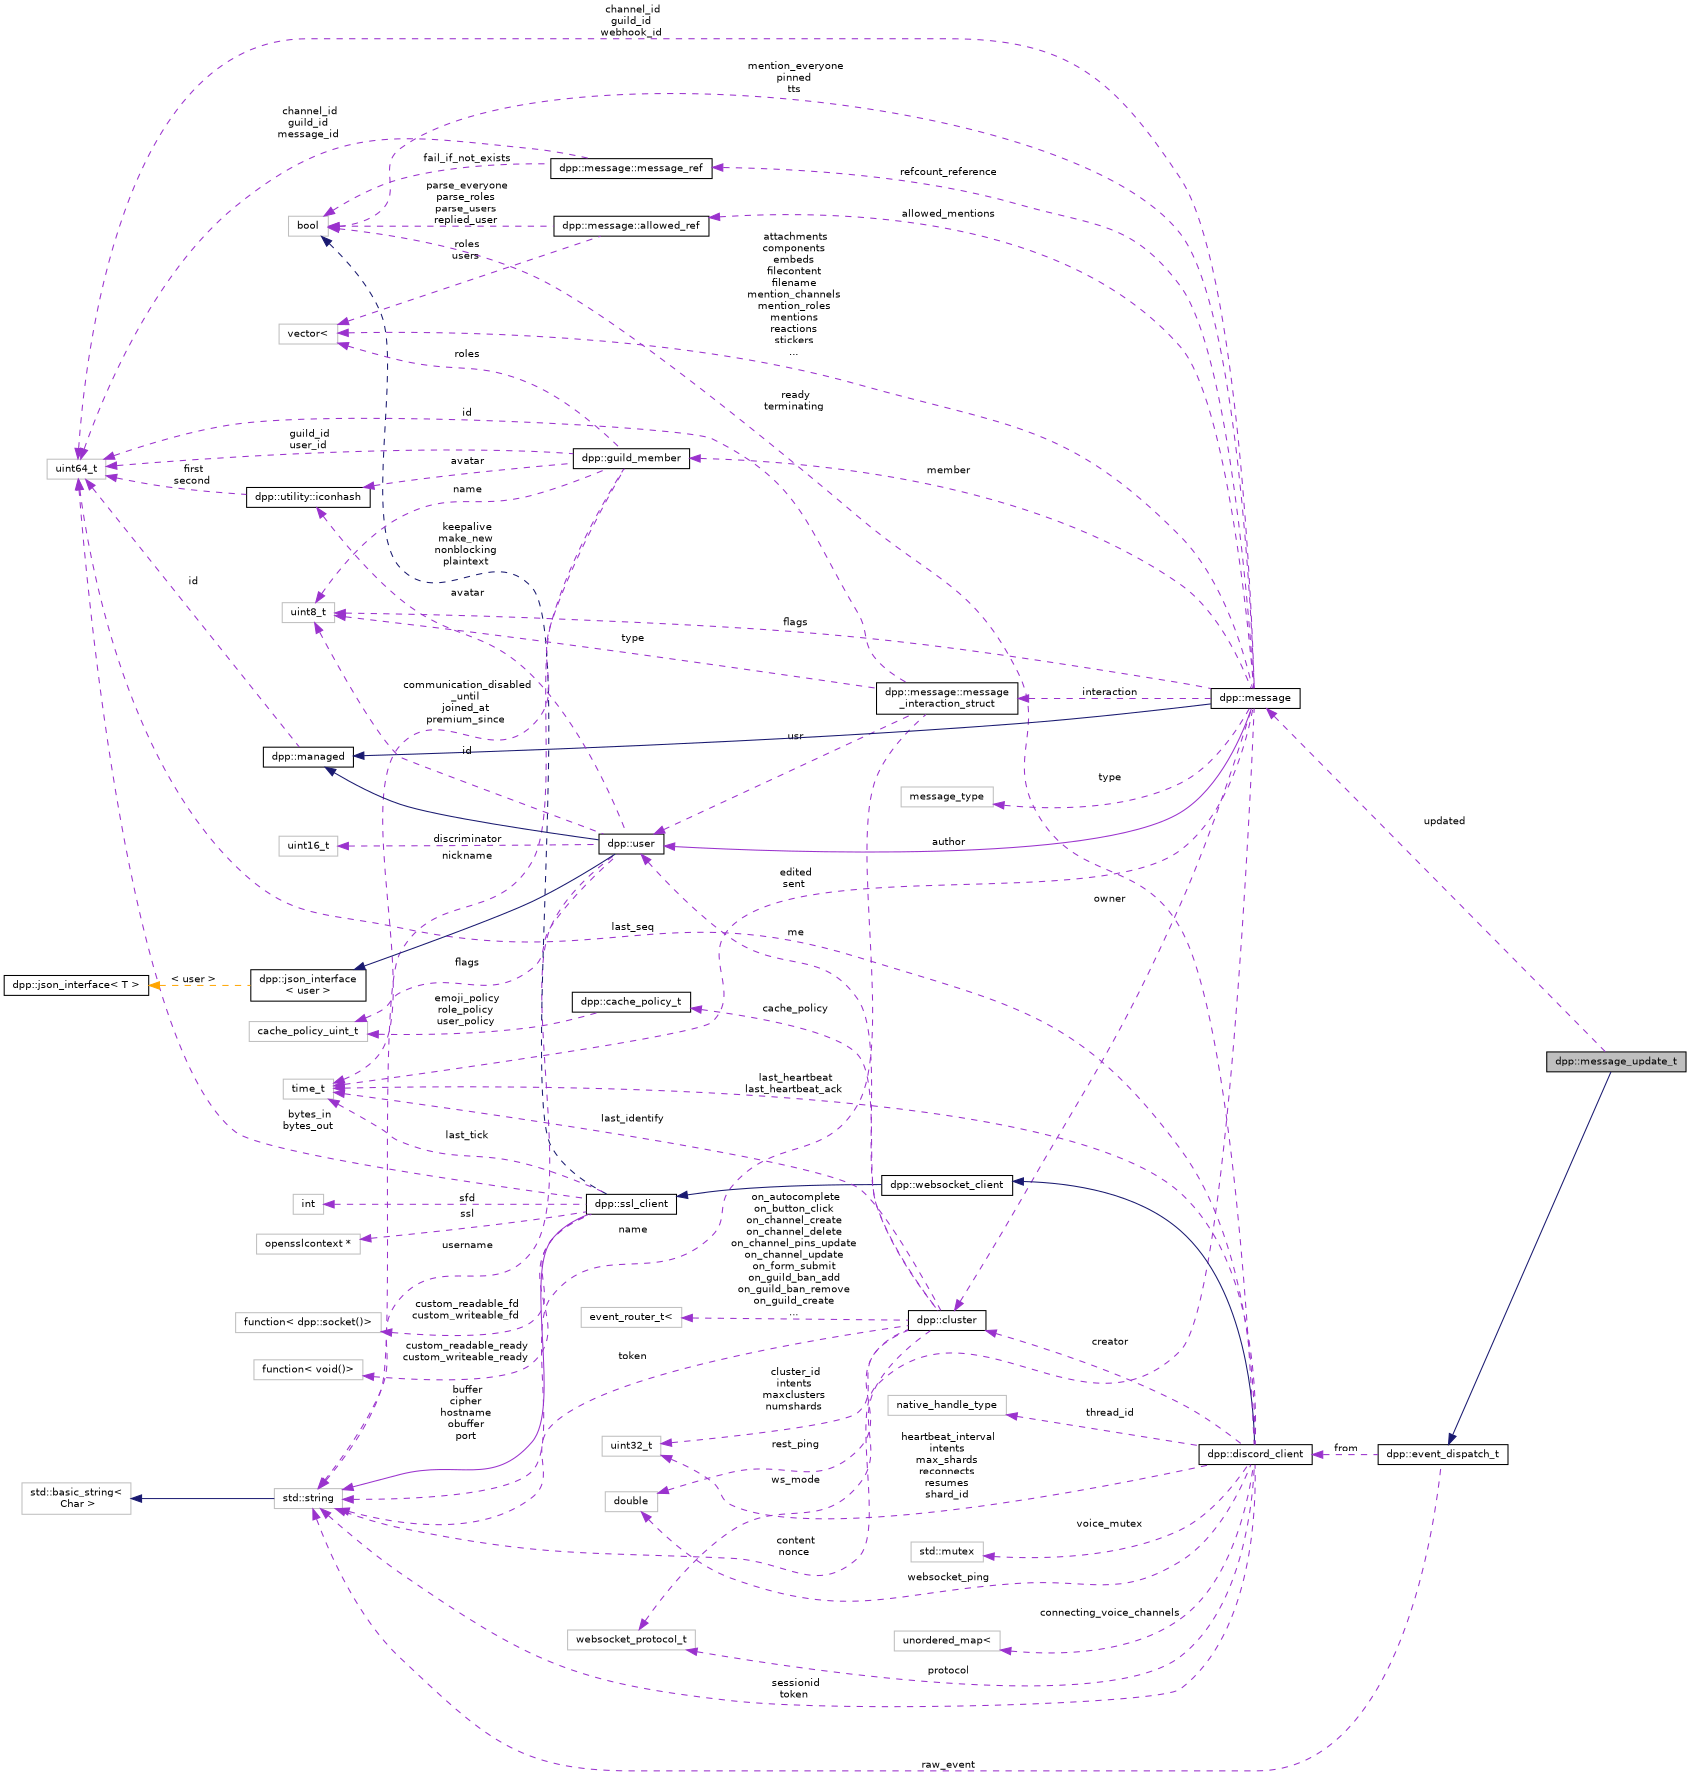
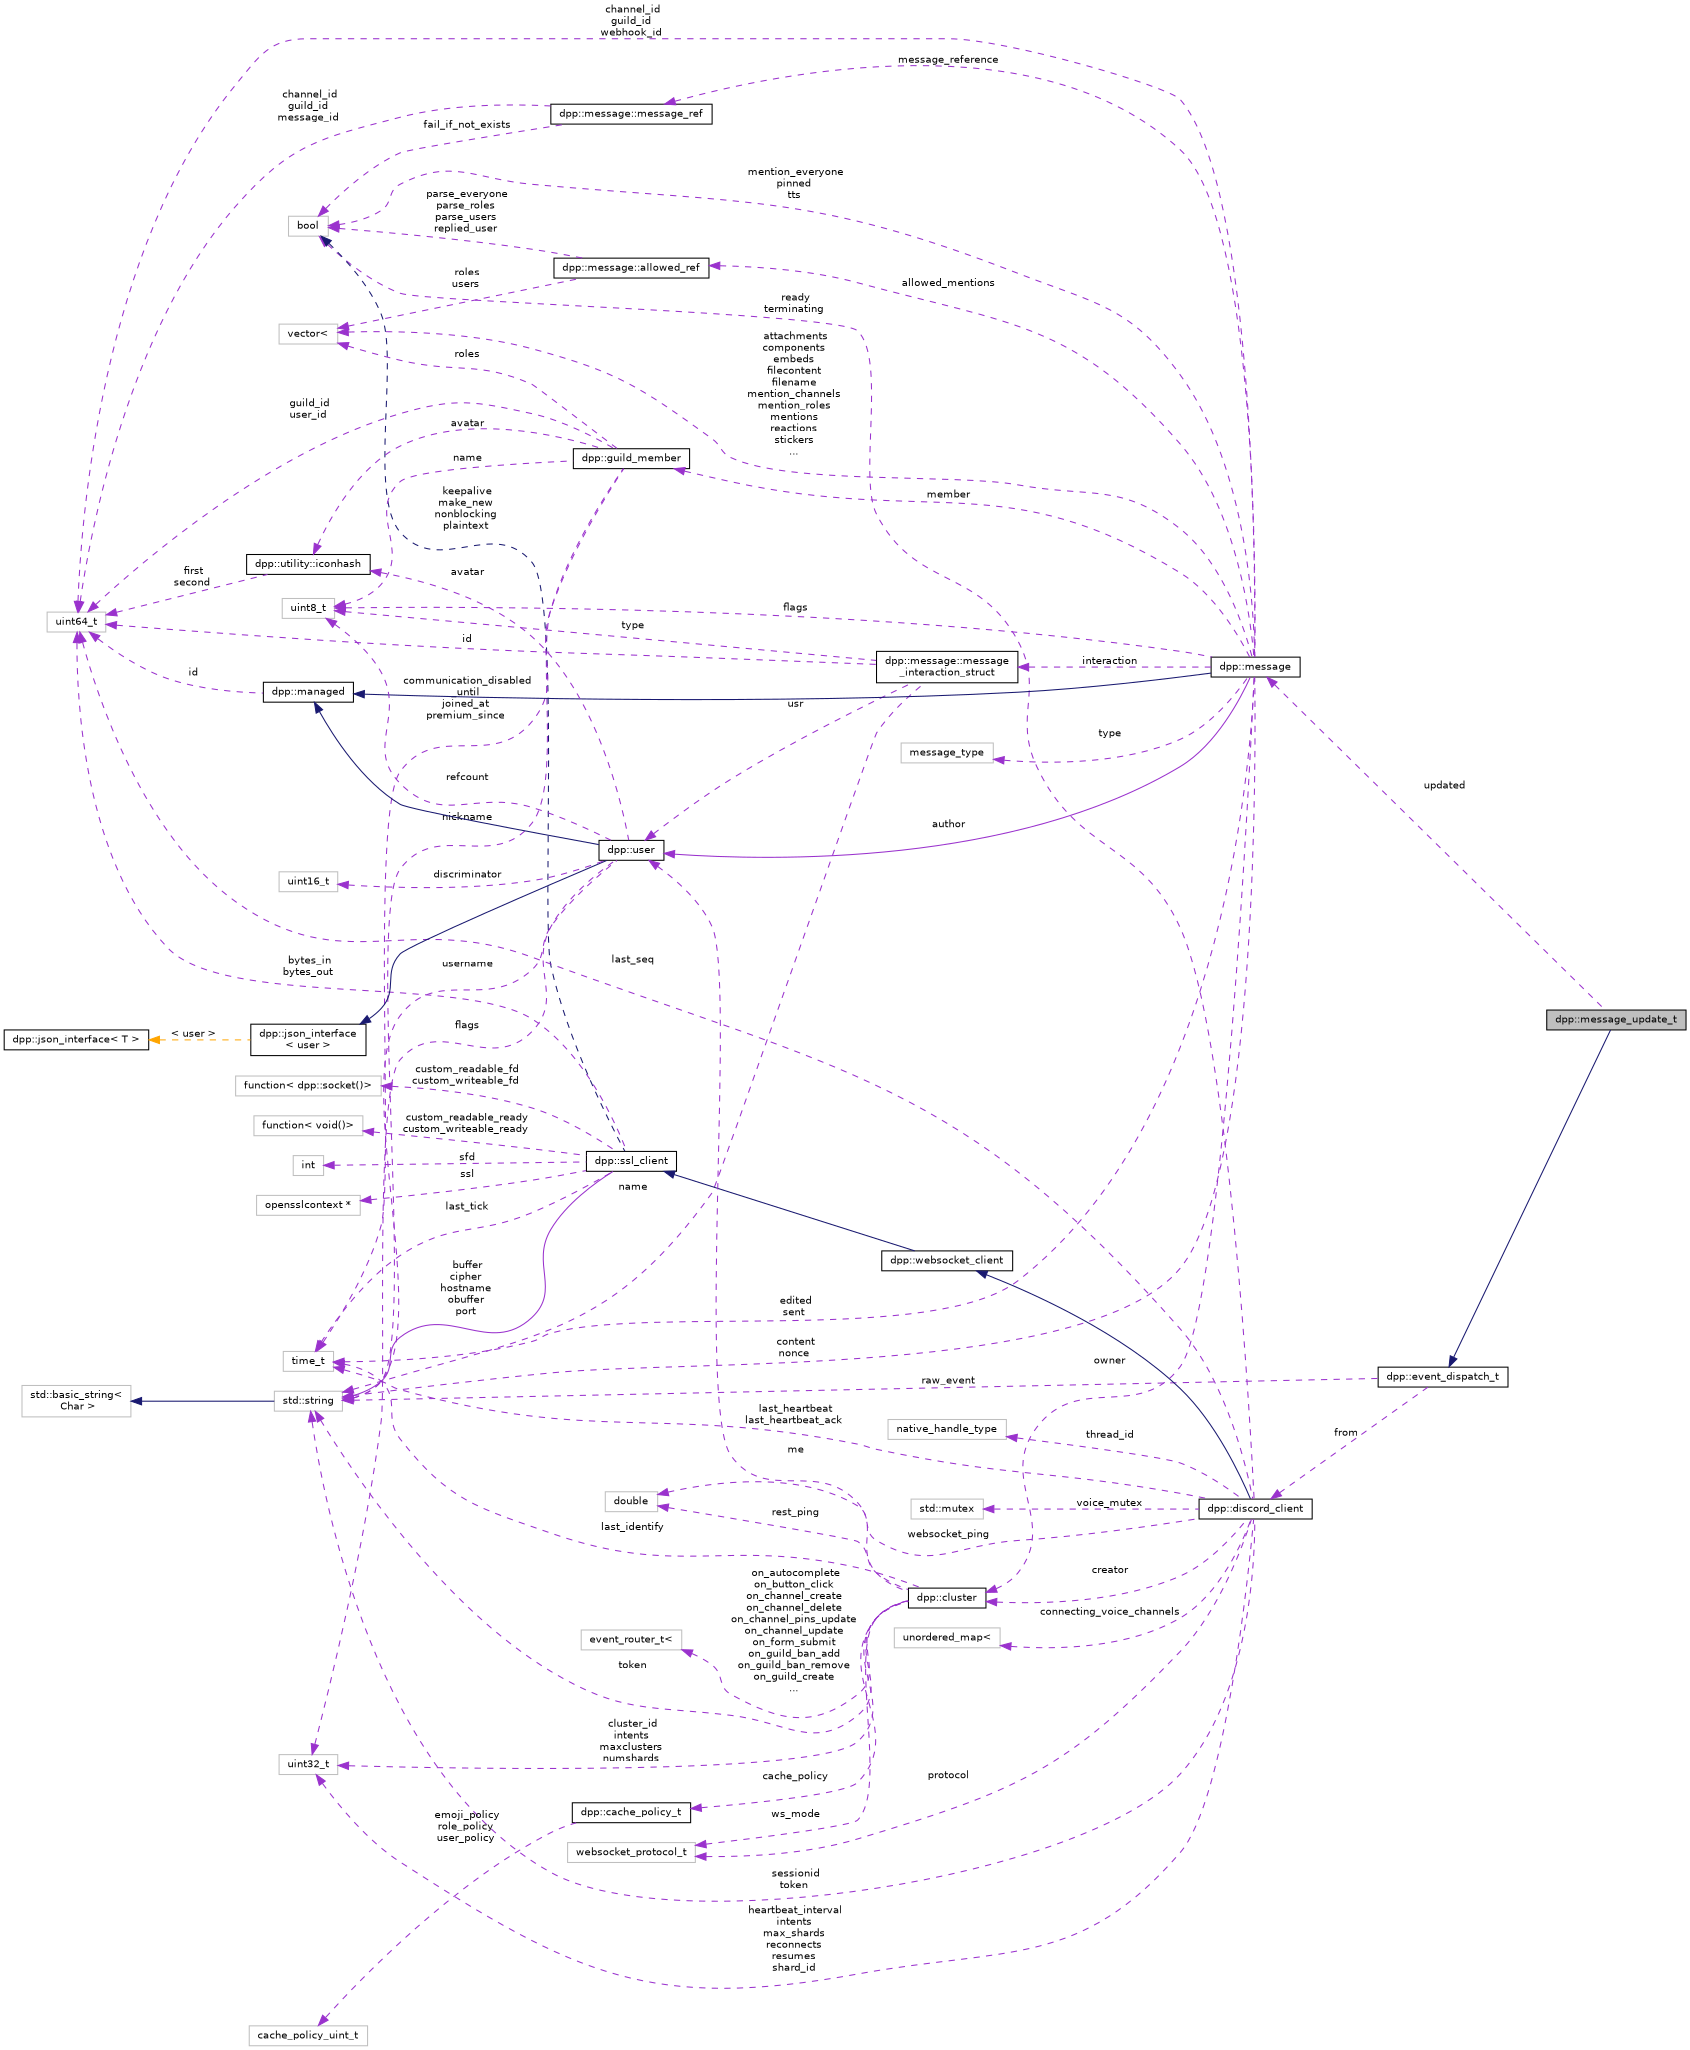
(947, 172) -> (947, 60)
(466, 751) -> (466, 778)
(517, 978) -> (383, 1258)
